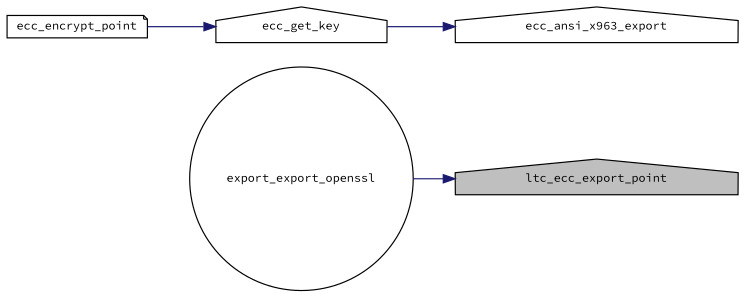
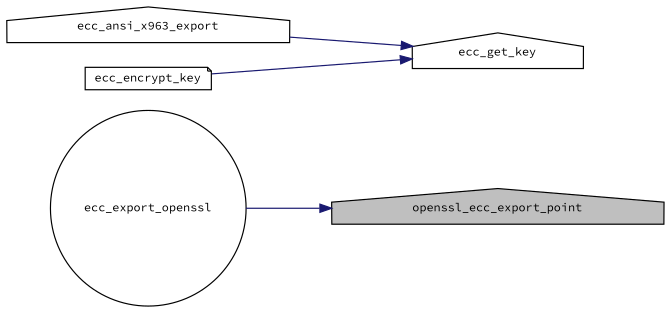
(77, 27) -> (148, 79)
(415, 27) -> (345, 41)
(301, 179) -> (148, 208)
(597, 179) -> (498, 208)
